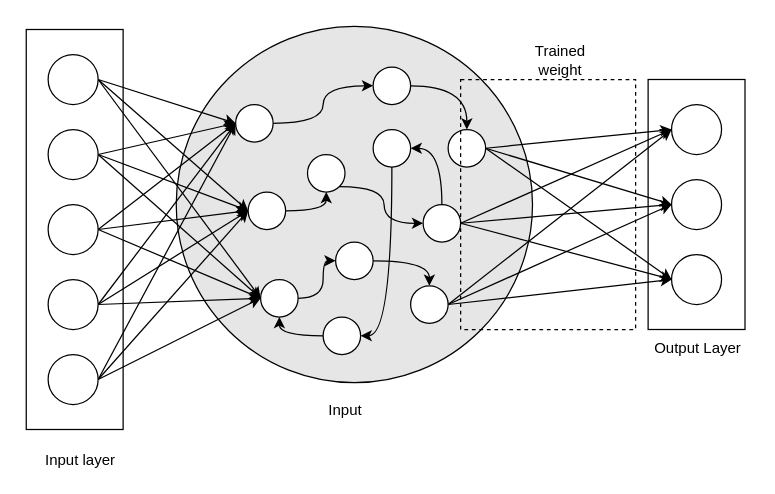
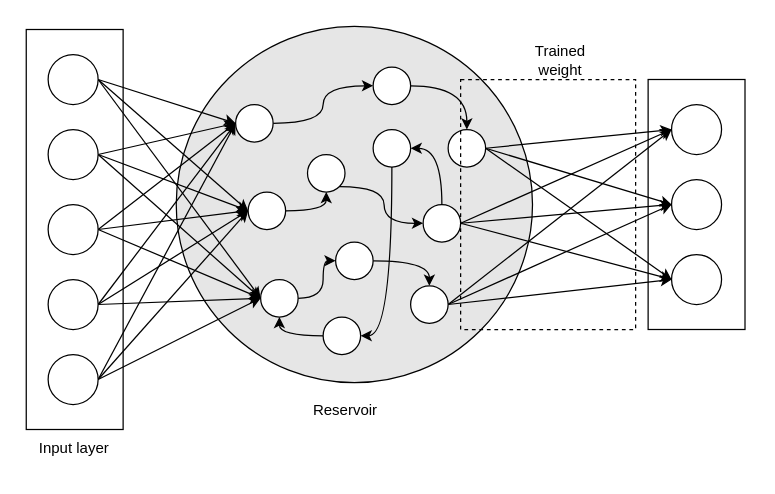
(698, 348) -> none
(346, 411) -> (346, 411)
(81, 461) -> (75, 448)
